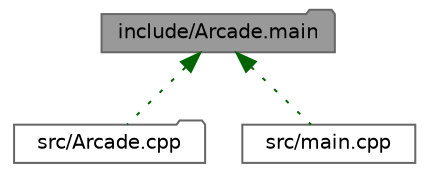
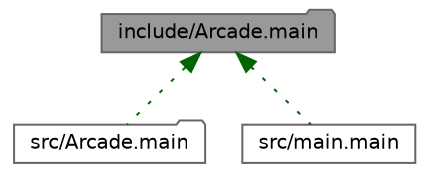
(110, 144) -> (110, 144)
(329, 144) -> (329, 144)
